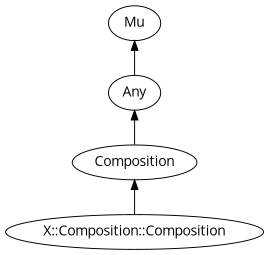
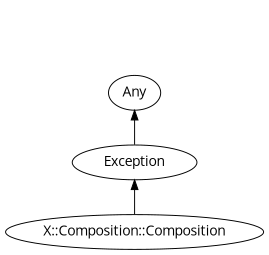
(135, 23) -> none
(135, 162) -> (135, 162)
